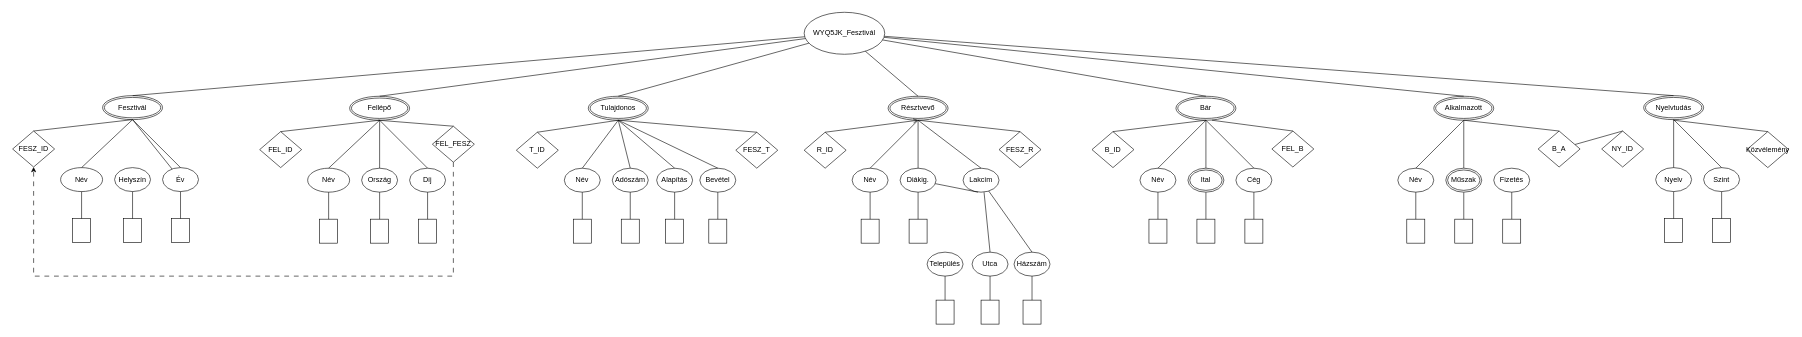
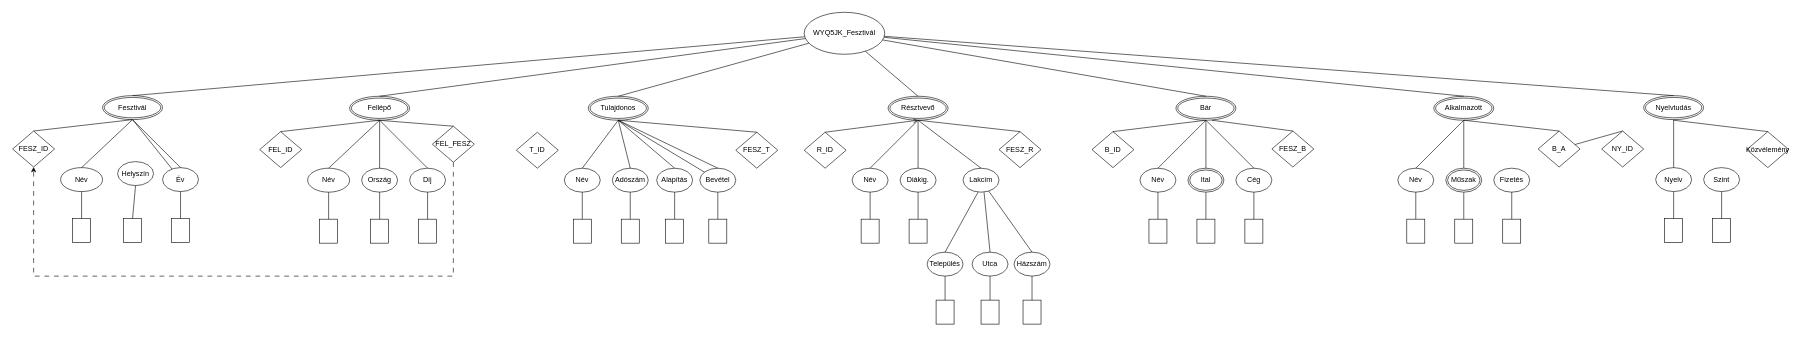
(576, 127) -> (667, 149)
(1699, 145) -> none
(1293, 149) -> (1293, 149)
(132, 180) -> (135, 174)
(957, 188) -> (962, 222)
